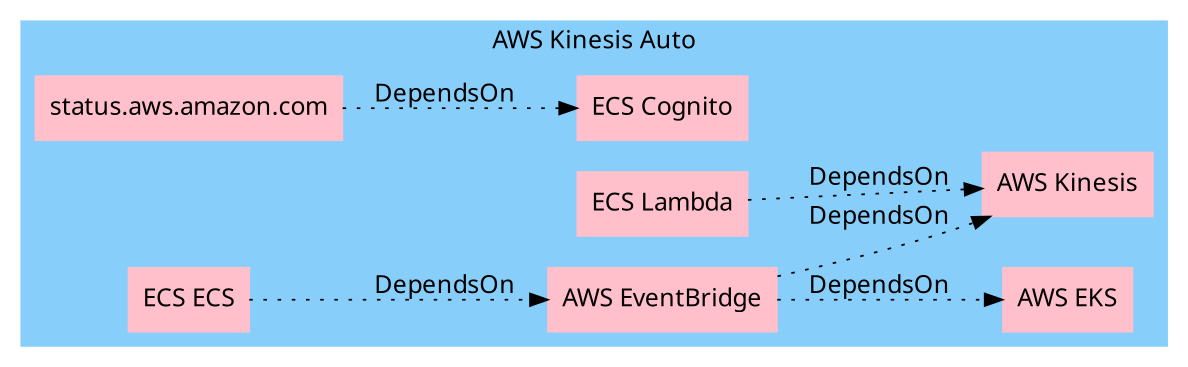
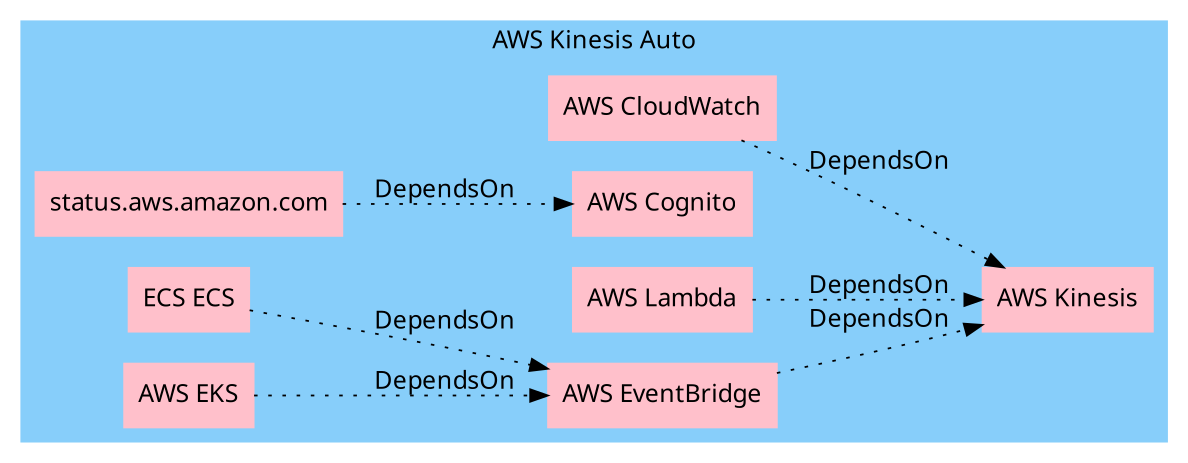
none -> (662, 108)
(662, 108) -> (662, 204)
(662, 204) -> (662, 300)
(881, 300) -> (392, 396)
